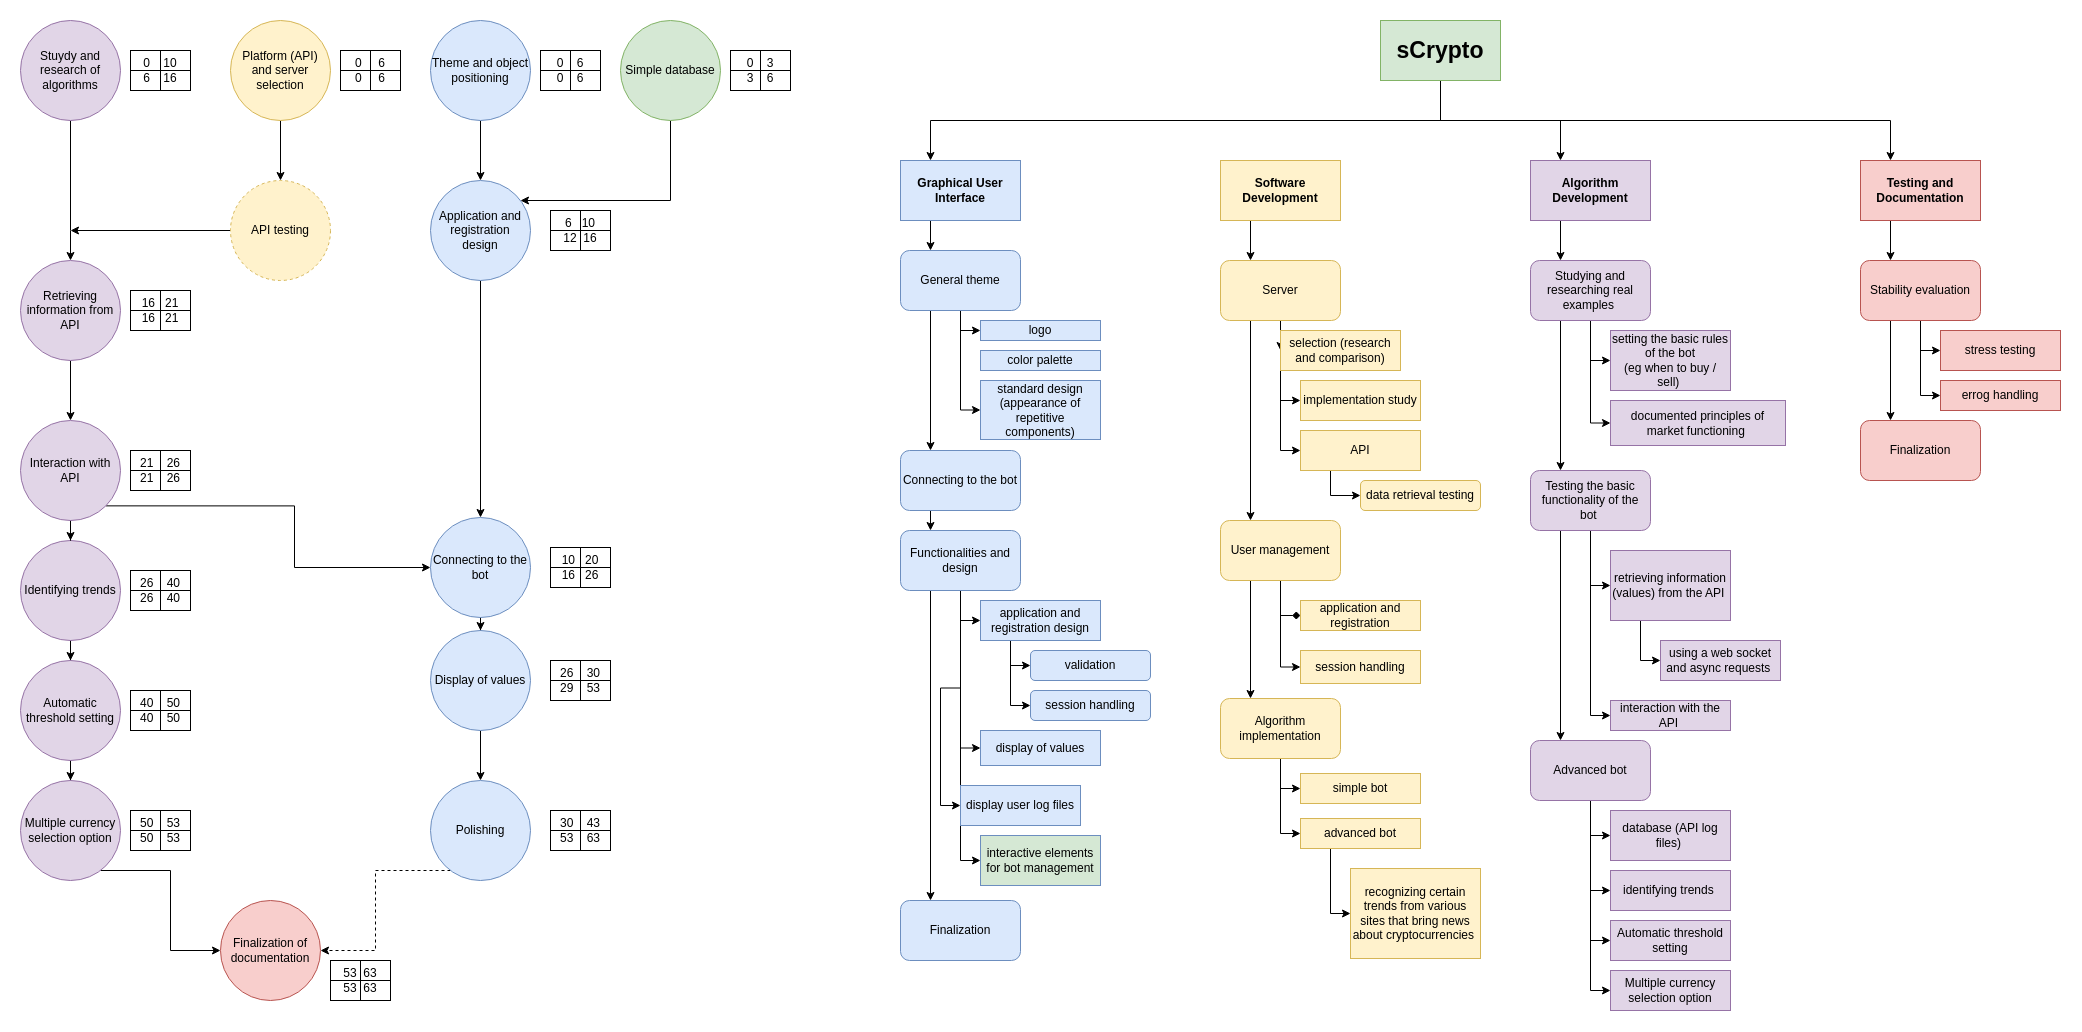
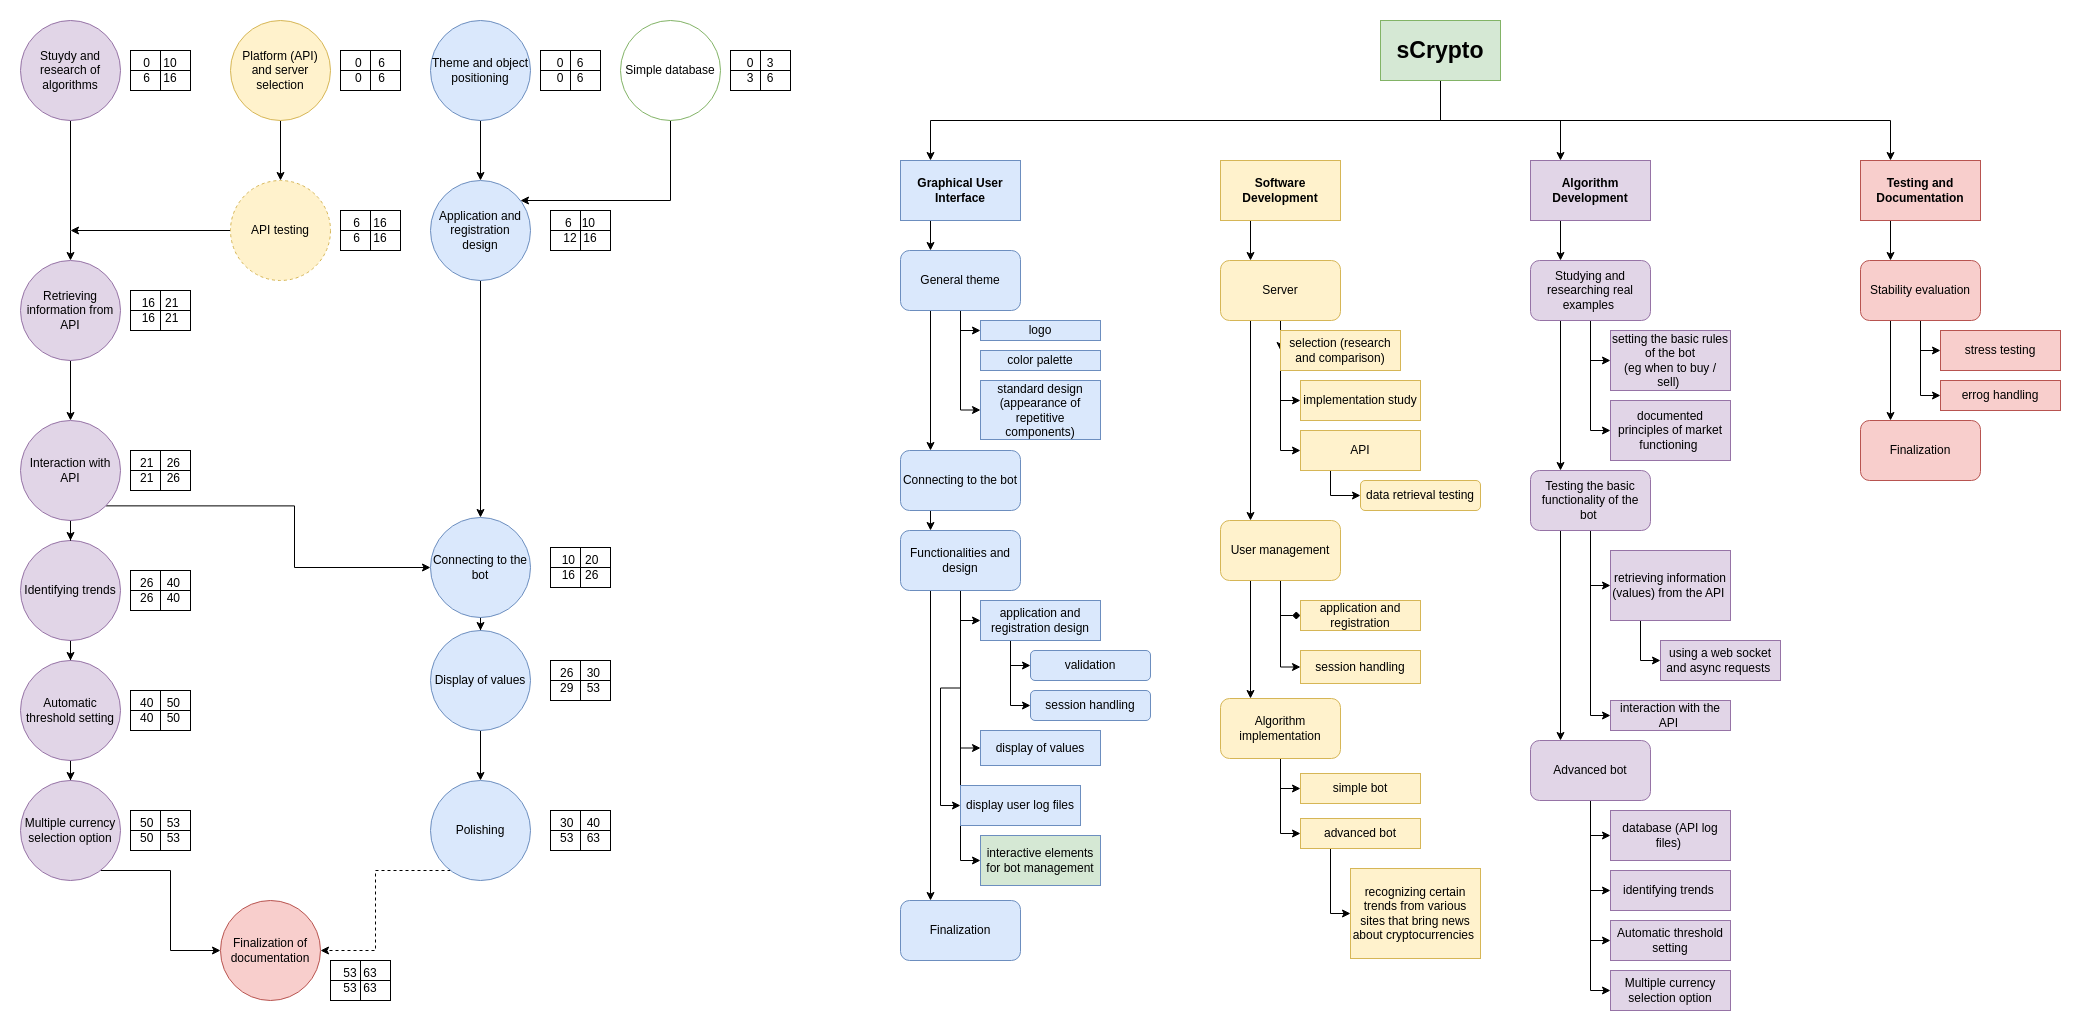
(671, 71) -> (671, 71)
none -> (371, 231)
(1698, 423) -> (1671, 431)
(581, 831) -> (581, 831)
